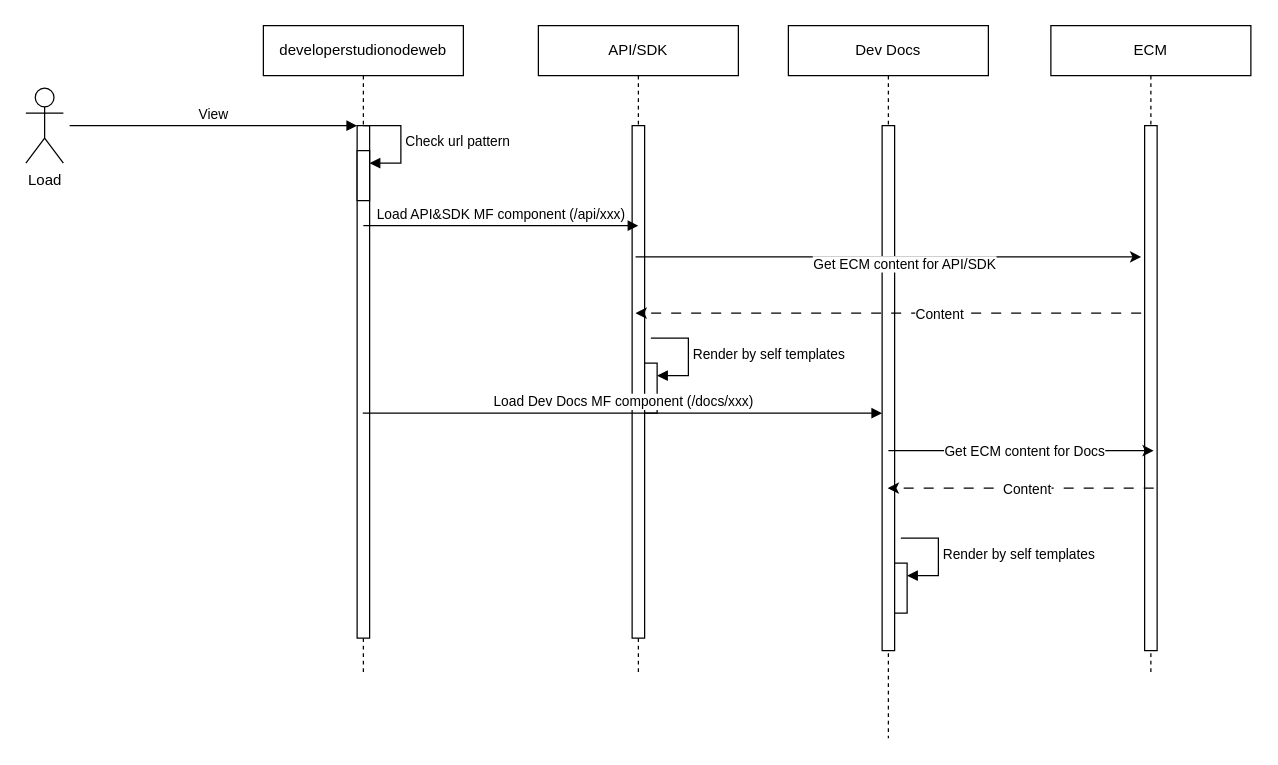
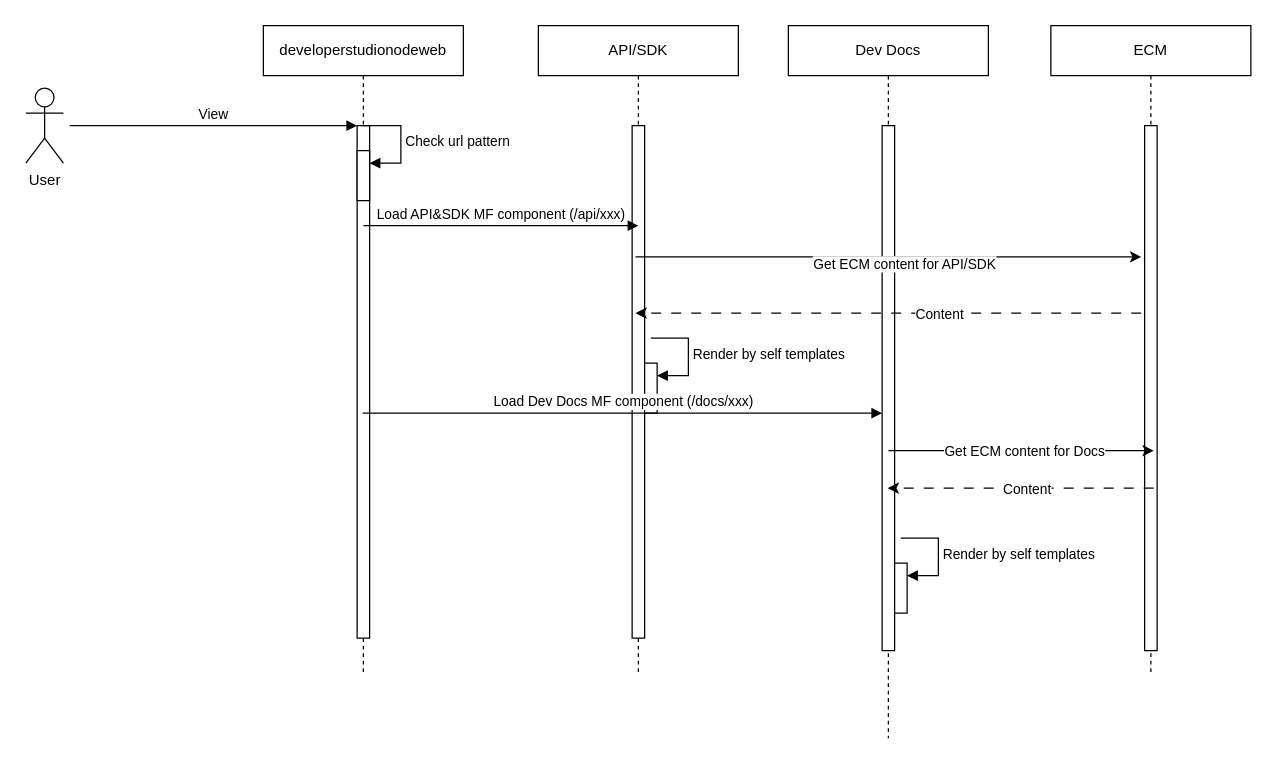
(45, 181) -> (45, 181)
